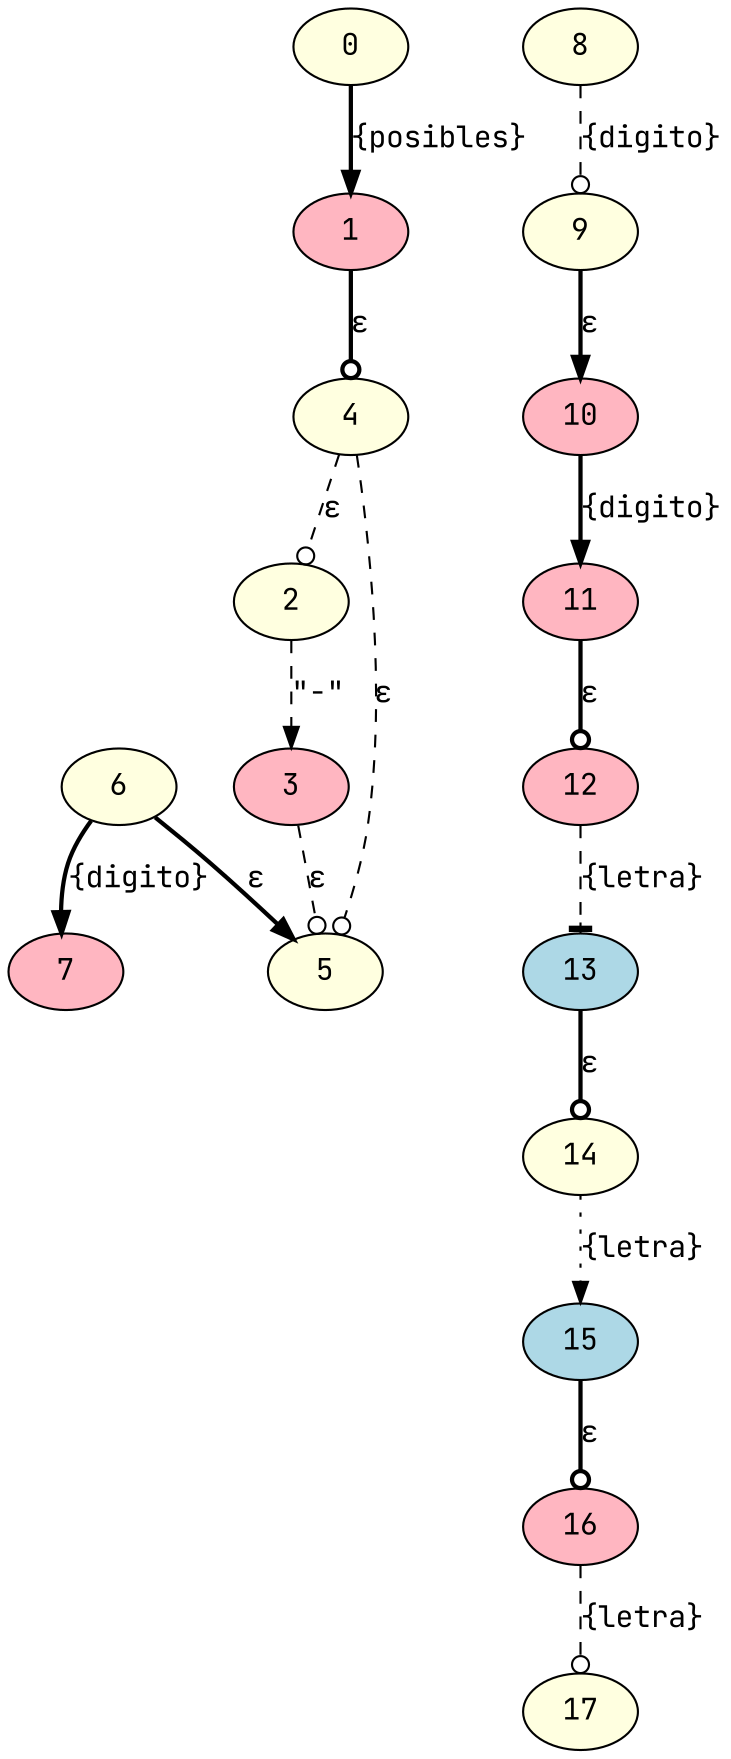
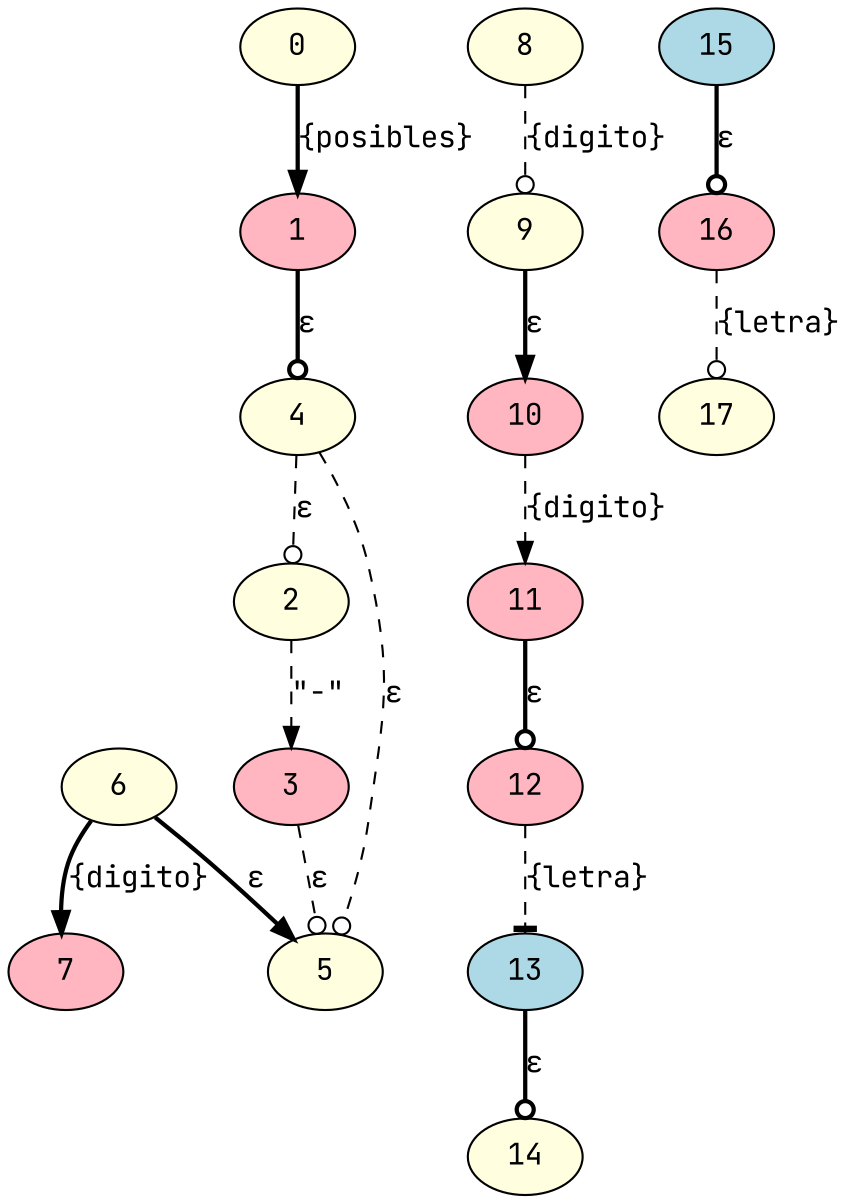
(581, 499) -> (525, 499)
(581, 1239) -> none
